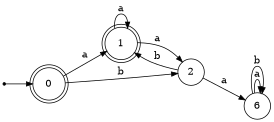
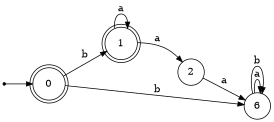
(85, 55) -> (85, 55)
(158, 65) -> none
(118, 79) -> (152, 95)
